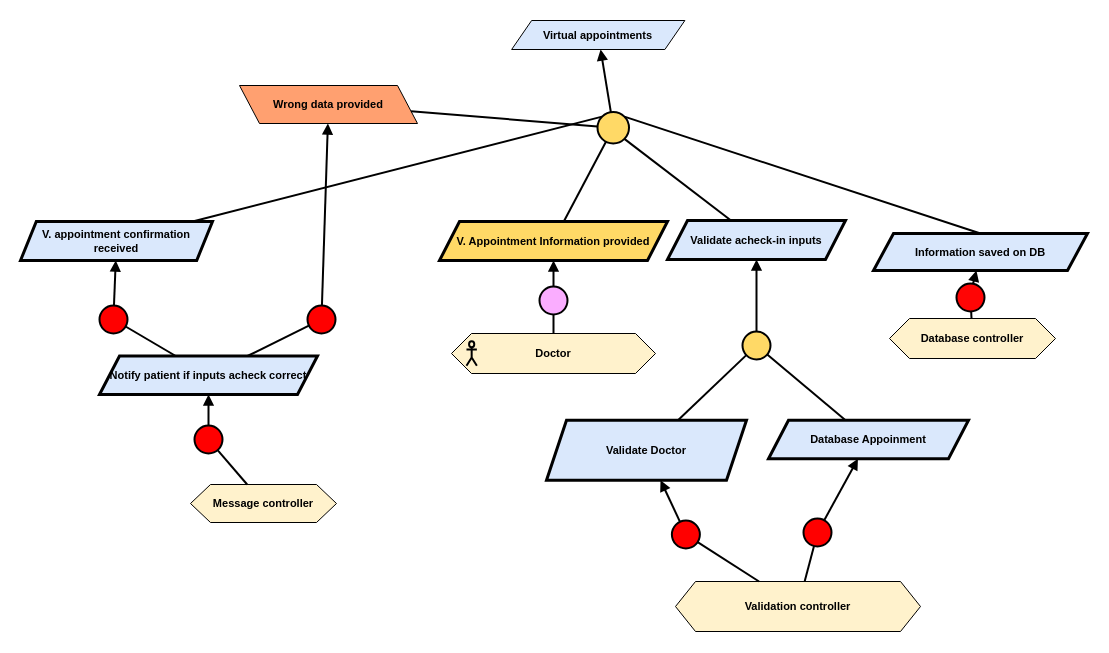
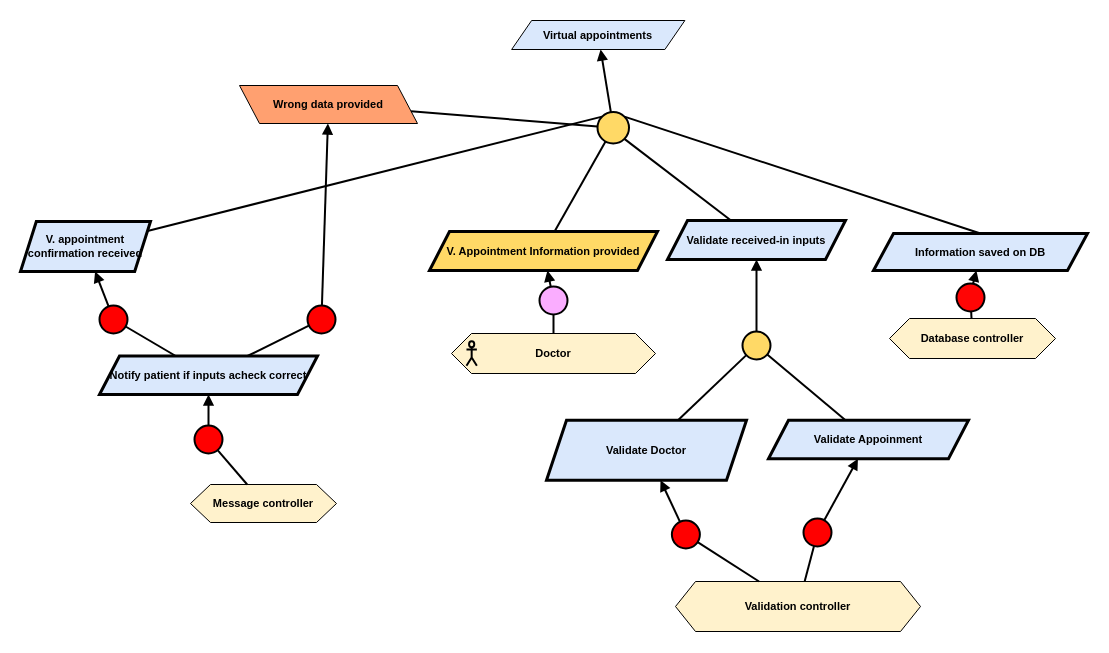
(117, 241) -> (86, 247)
(554, 241) -> (544, 251)
(757, 241) -> (757, 241)
(869, 440) -> (869, 440)
